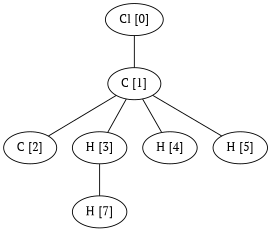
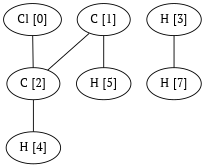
(134, 52) -> (33, 52)
(117, 116) -> none
(152, 116) -> (33, 116)
